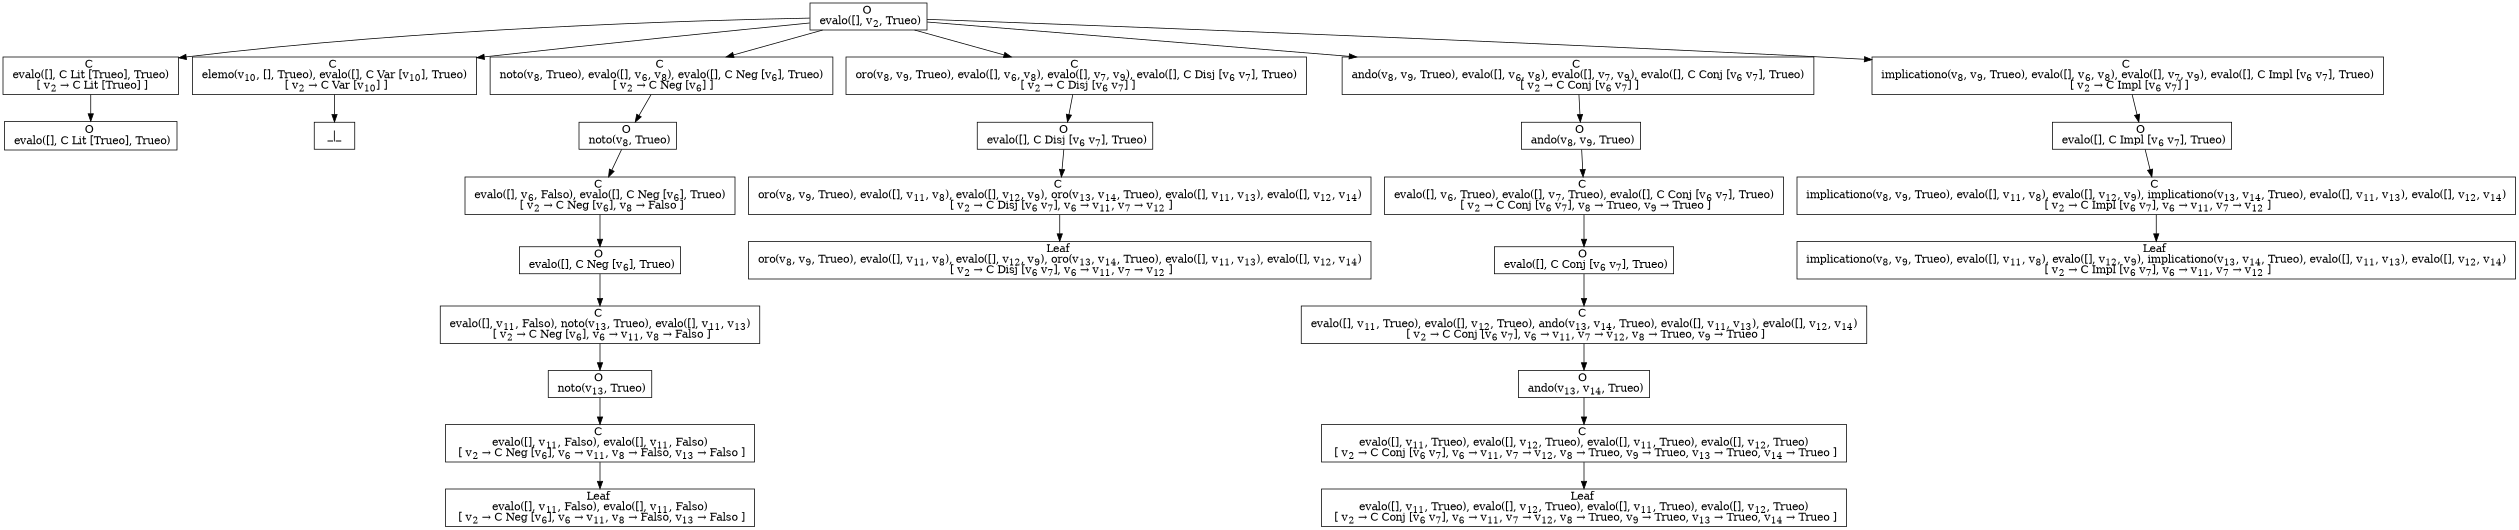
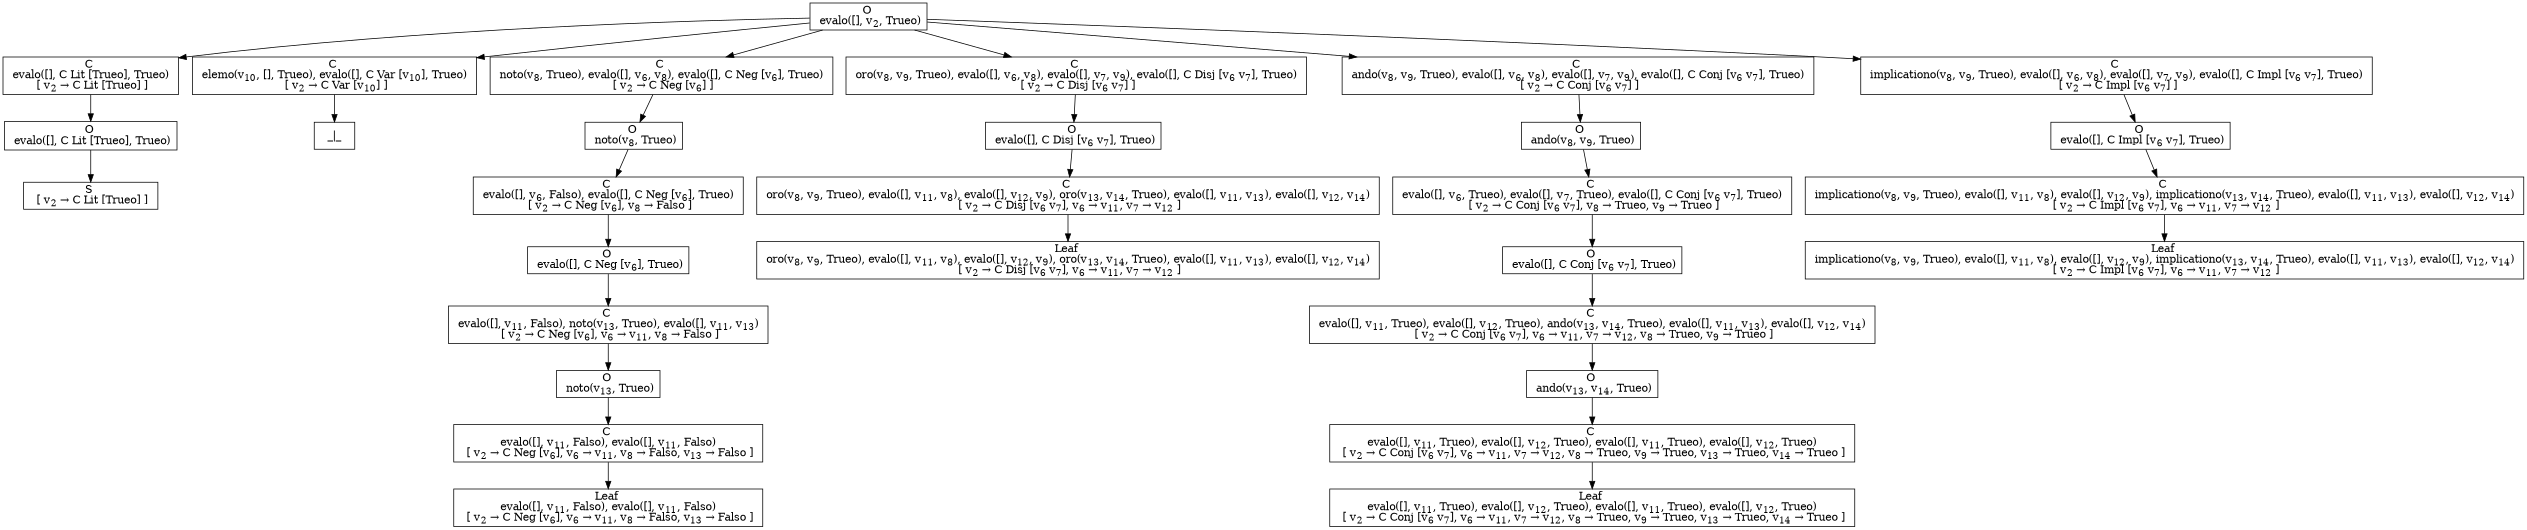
none -> (91, 196)
